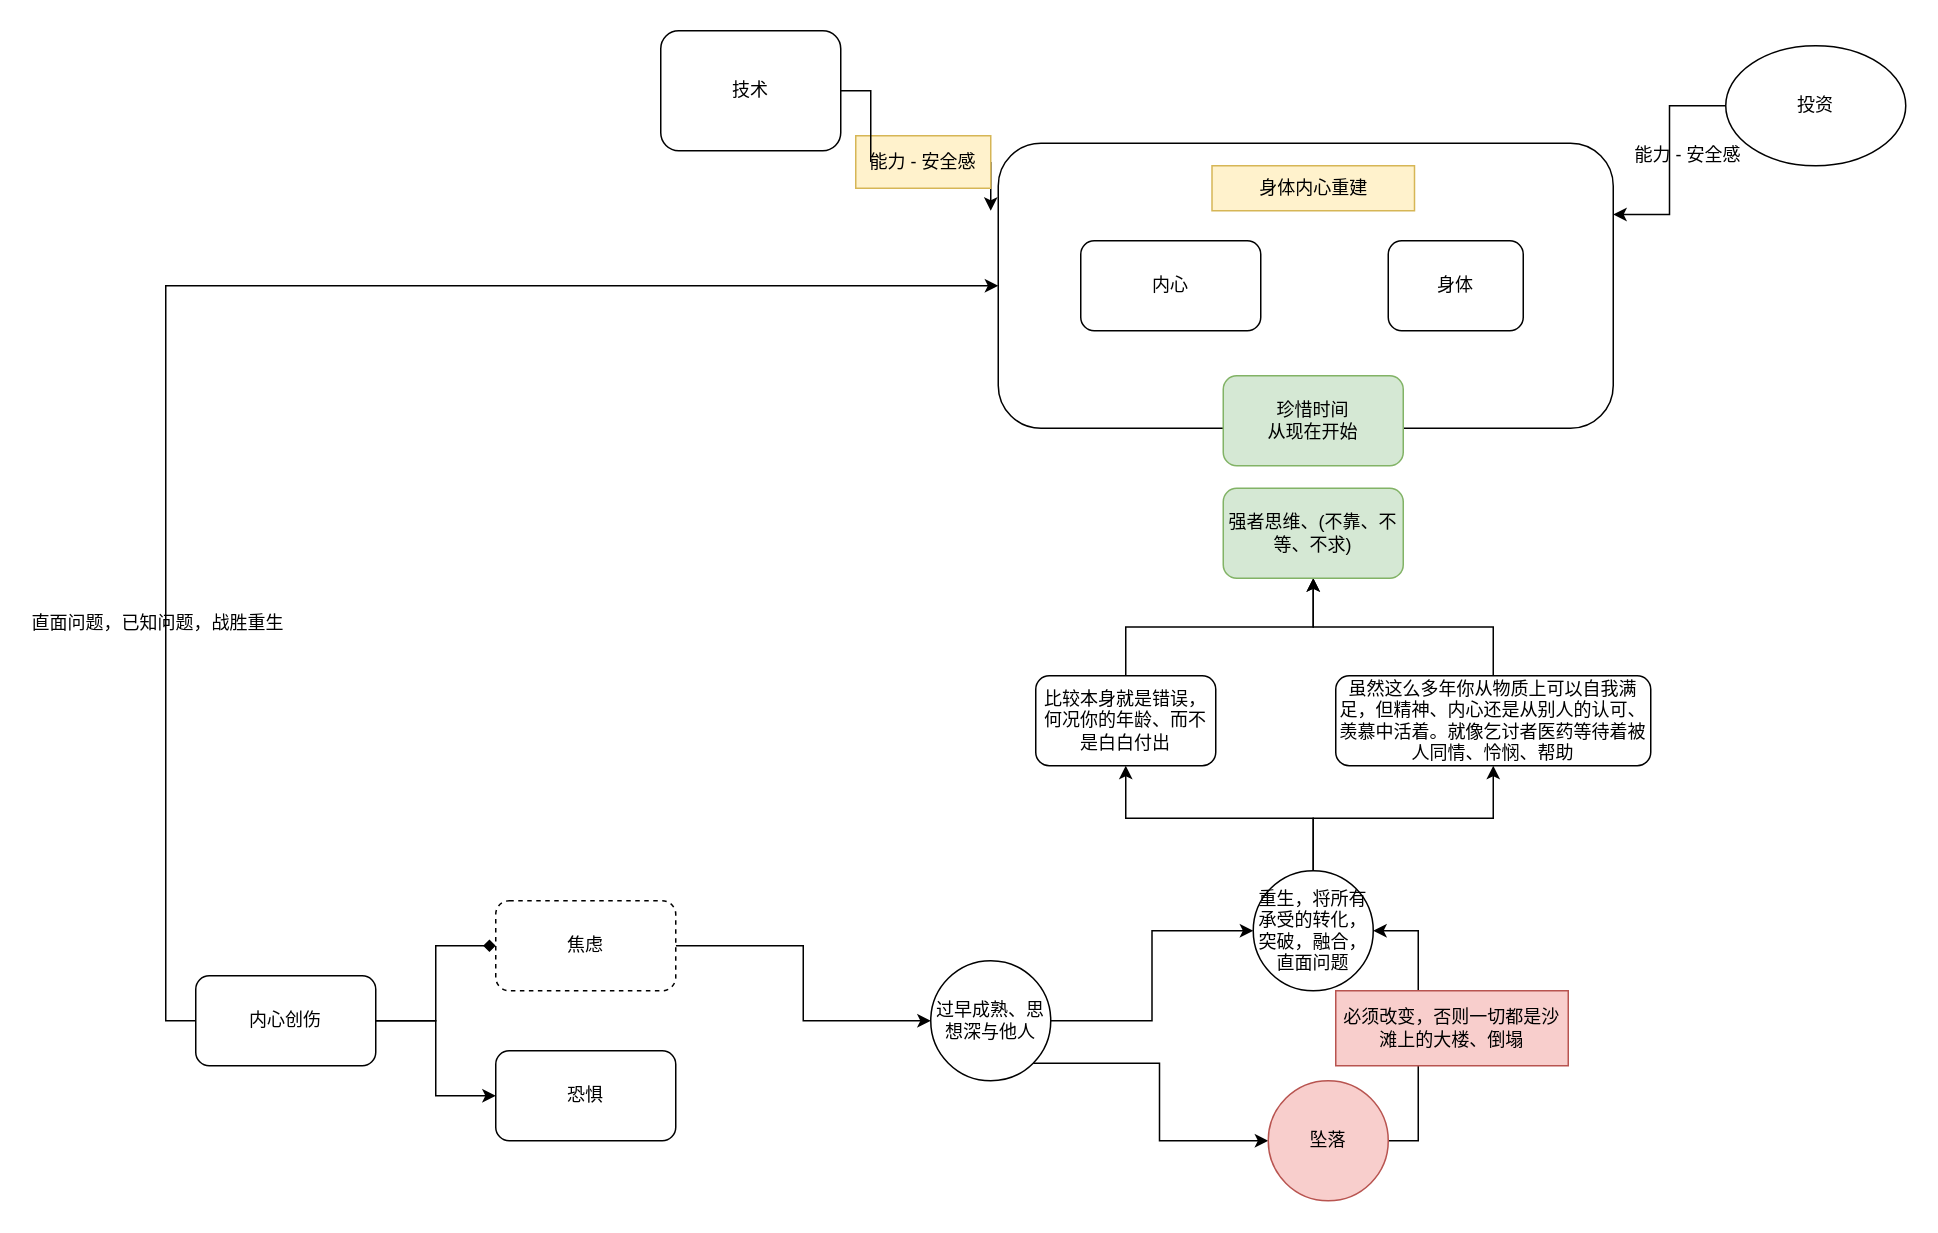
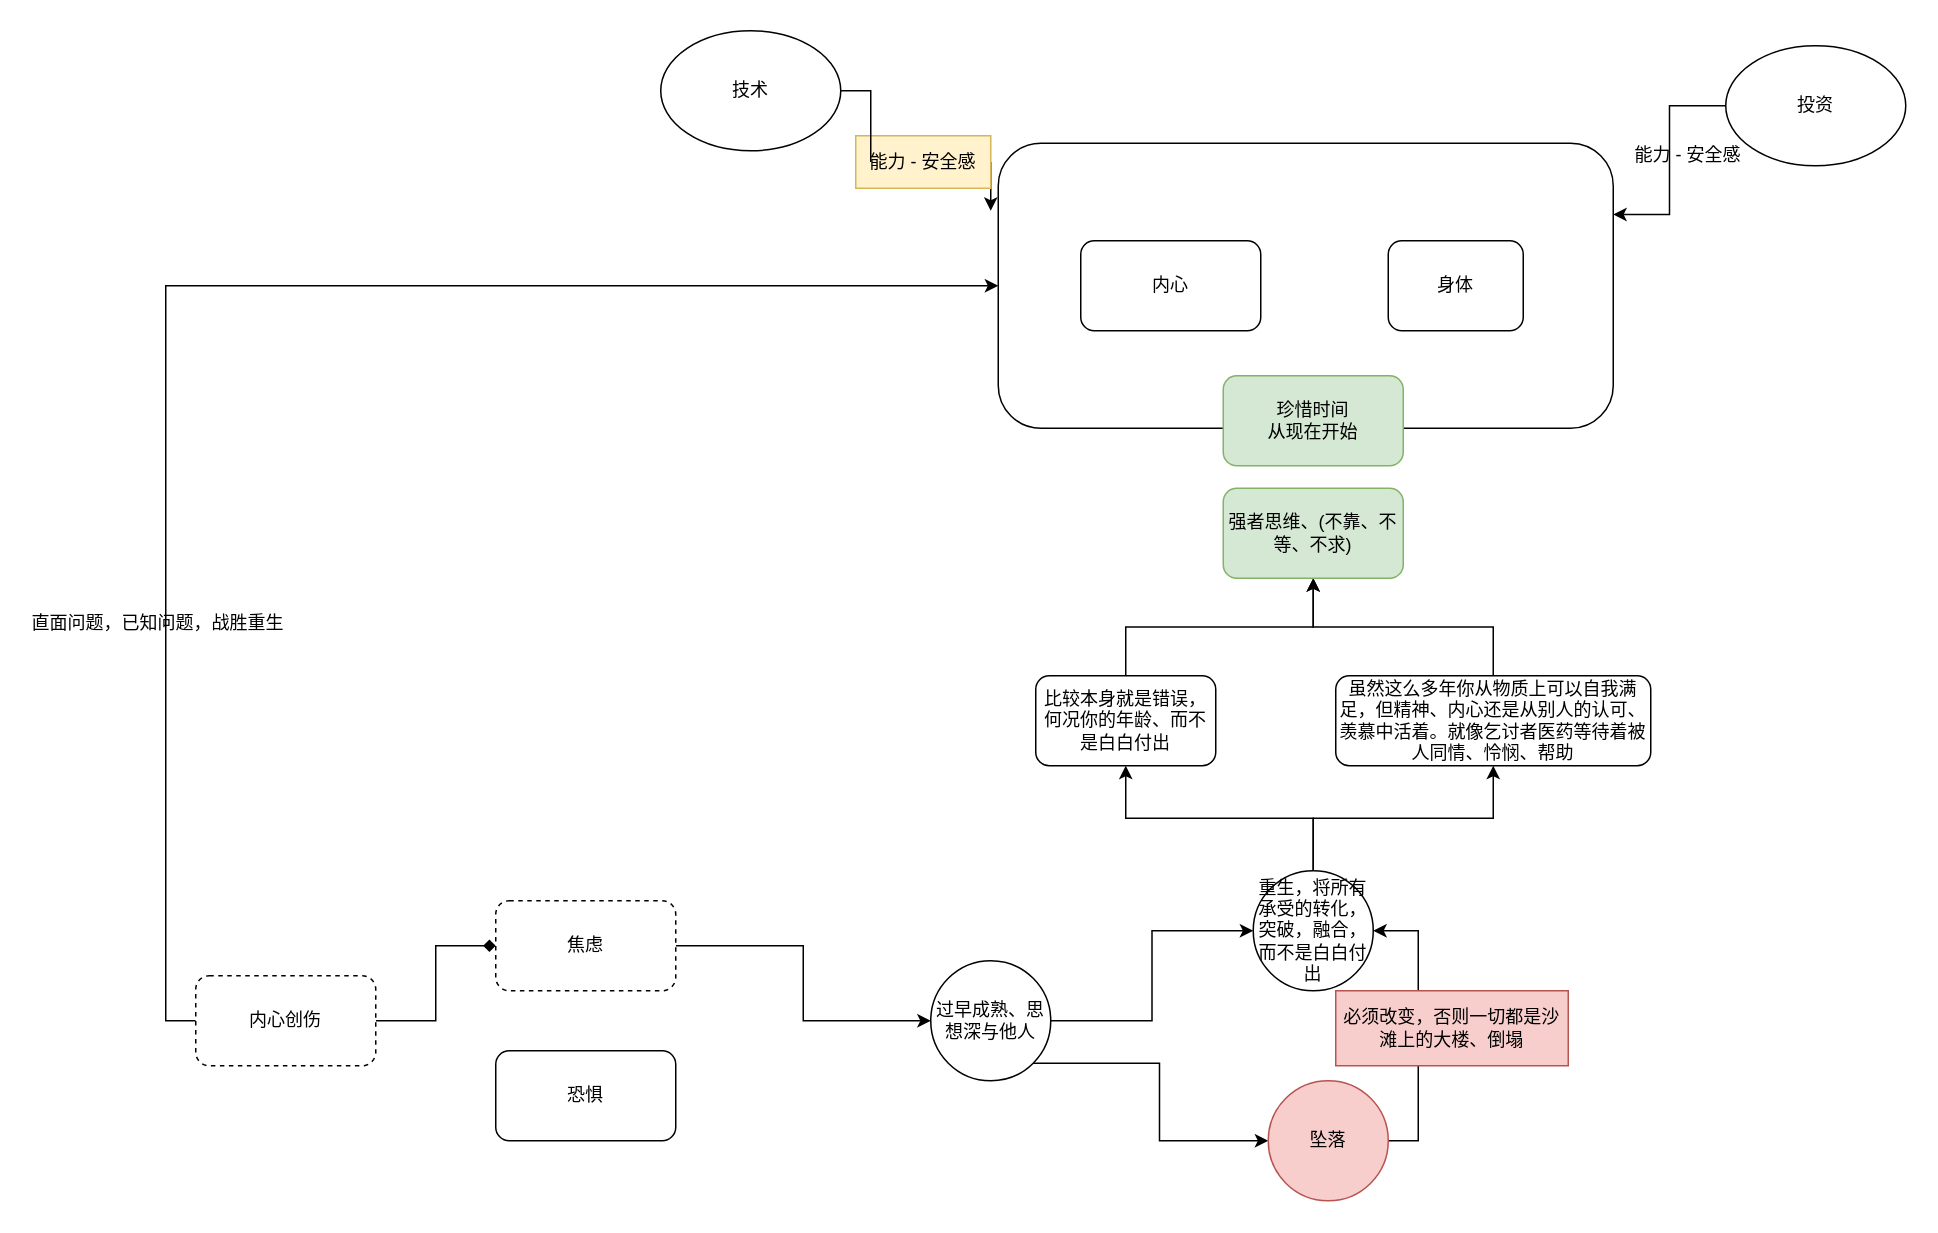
(751, 91) -> (751, 91)
(1313, 188) -> none
(1313, 931) -> (1313, 931)
(286, 1021) -> (286, 1021)
(436, 1083) -> none
